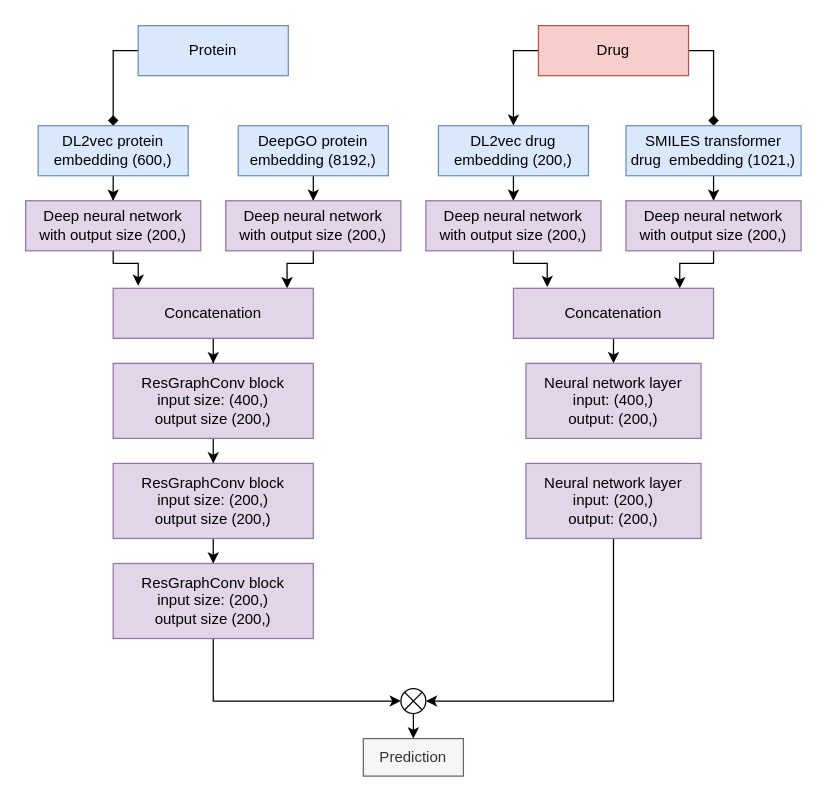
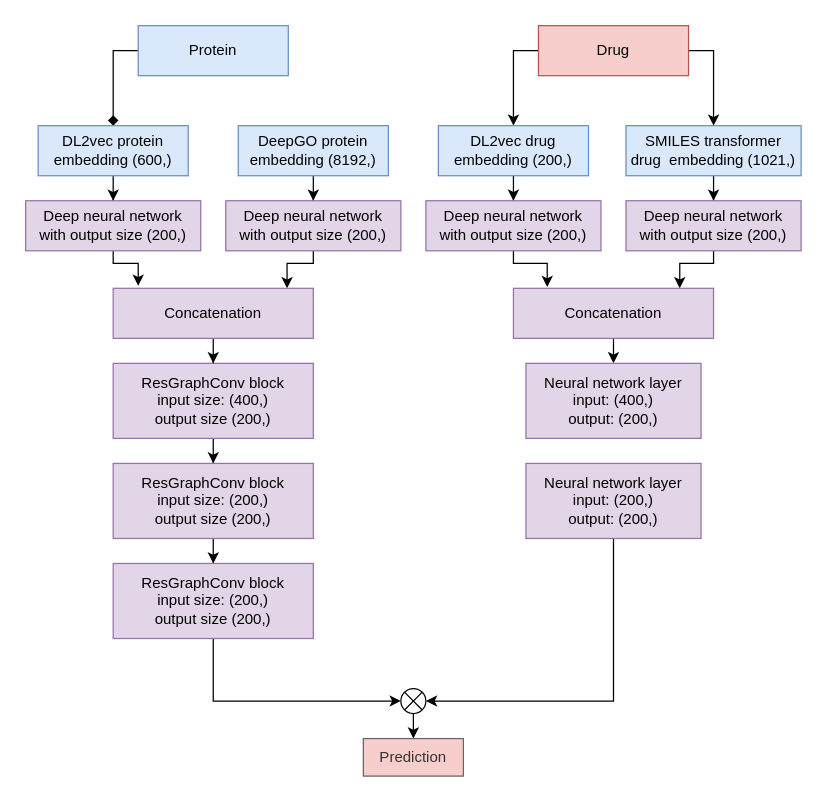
(713, 115) -> (713, 116)
(413, 757) -> (413, 757)
